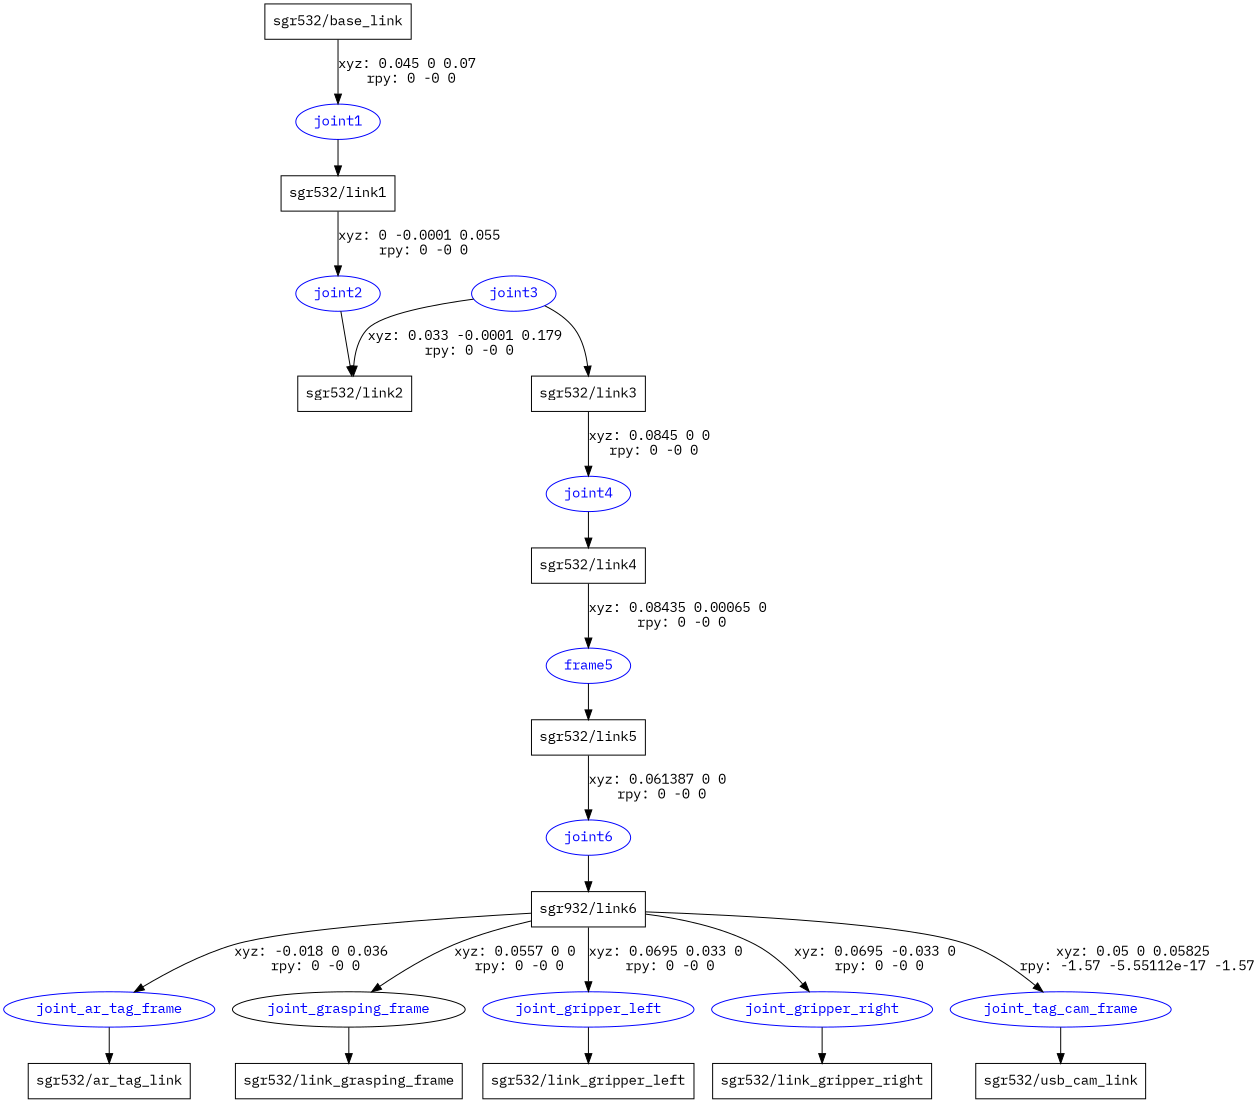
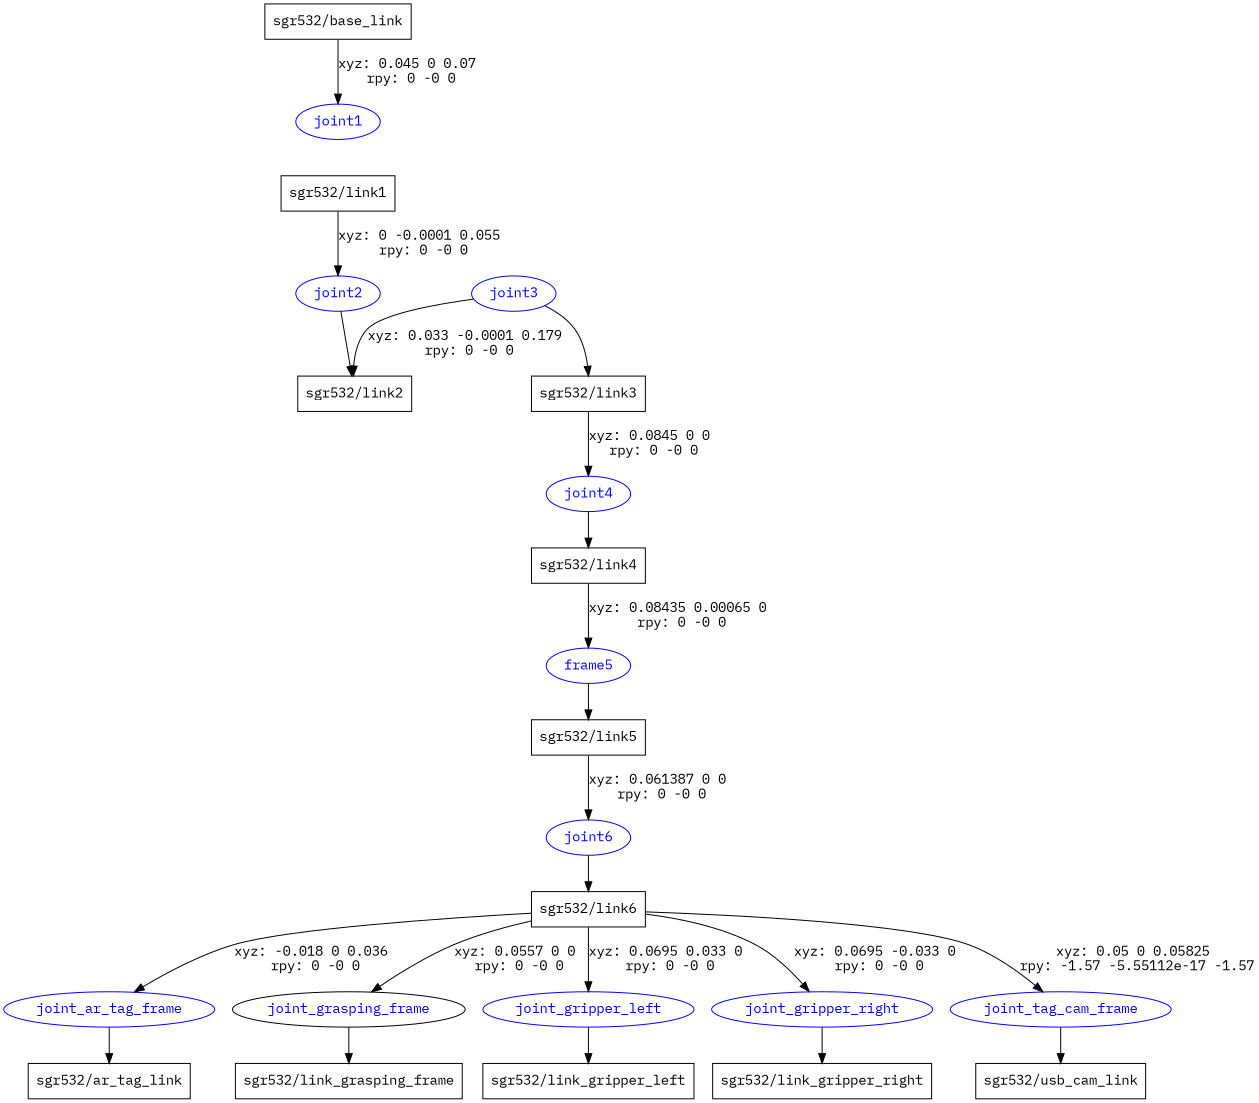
(338, 153) -> none
(588, 909) -> (588, 909)
